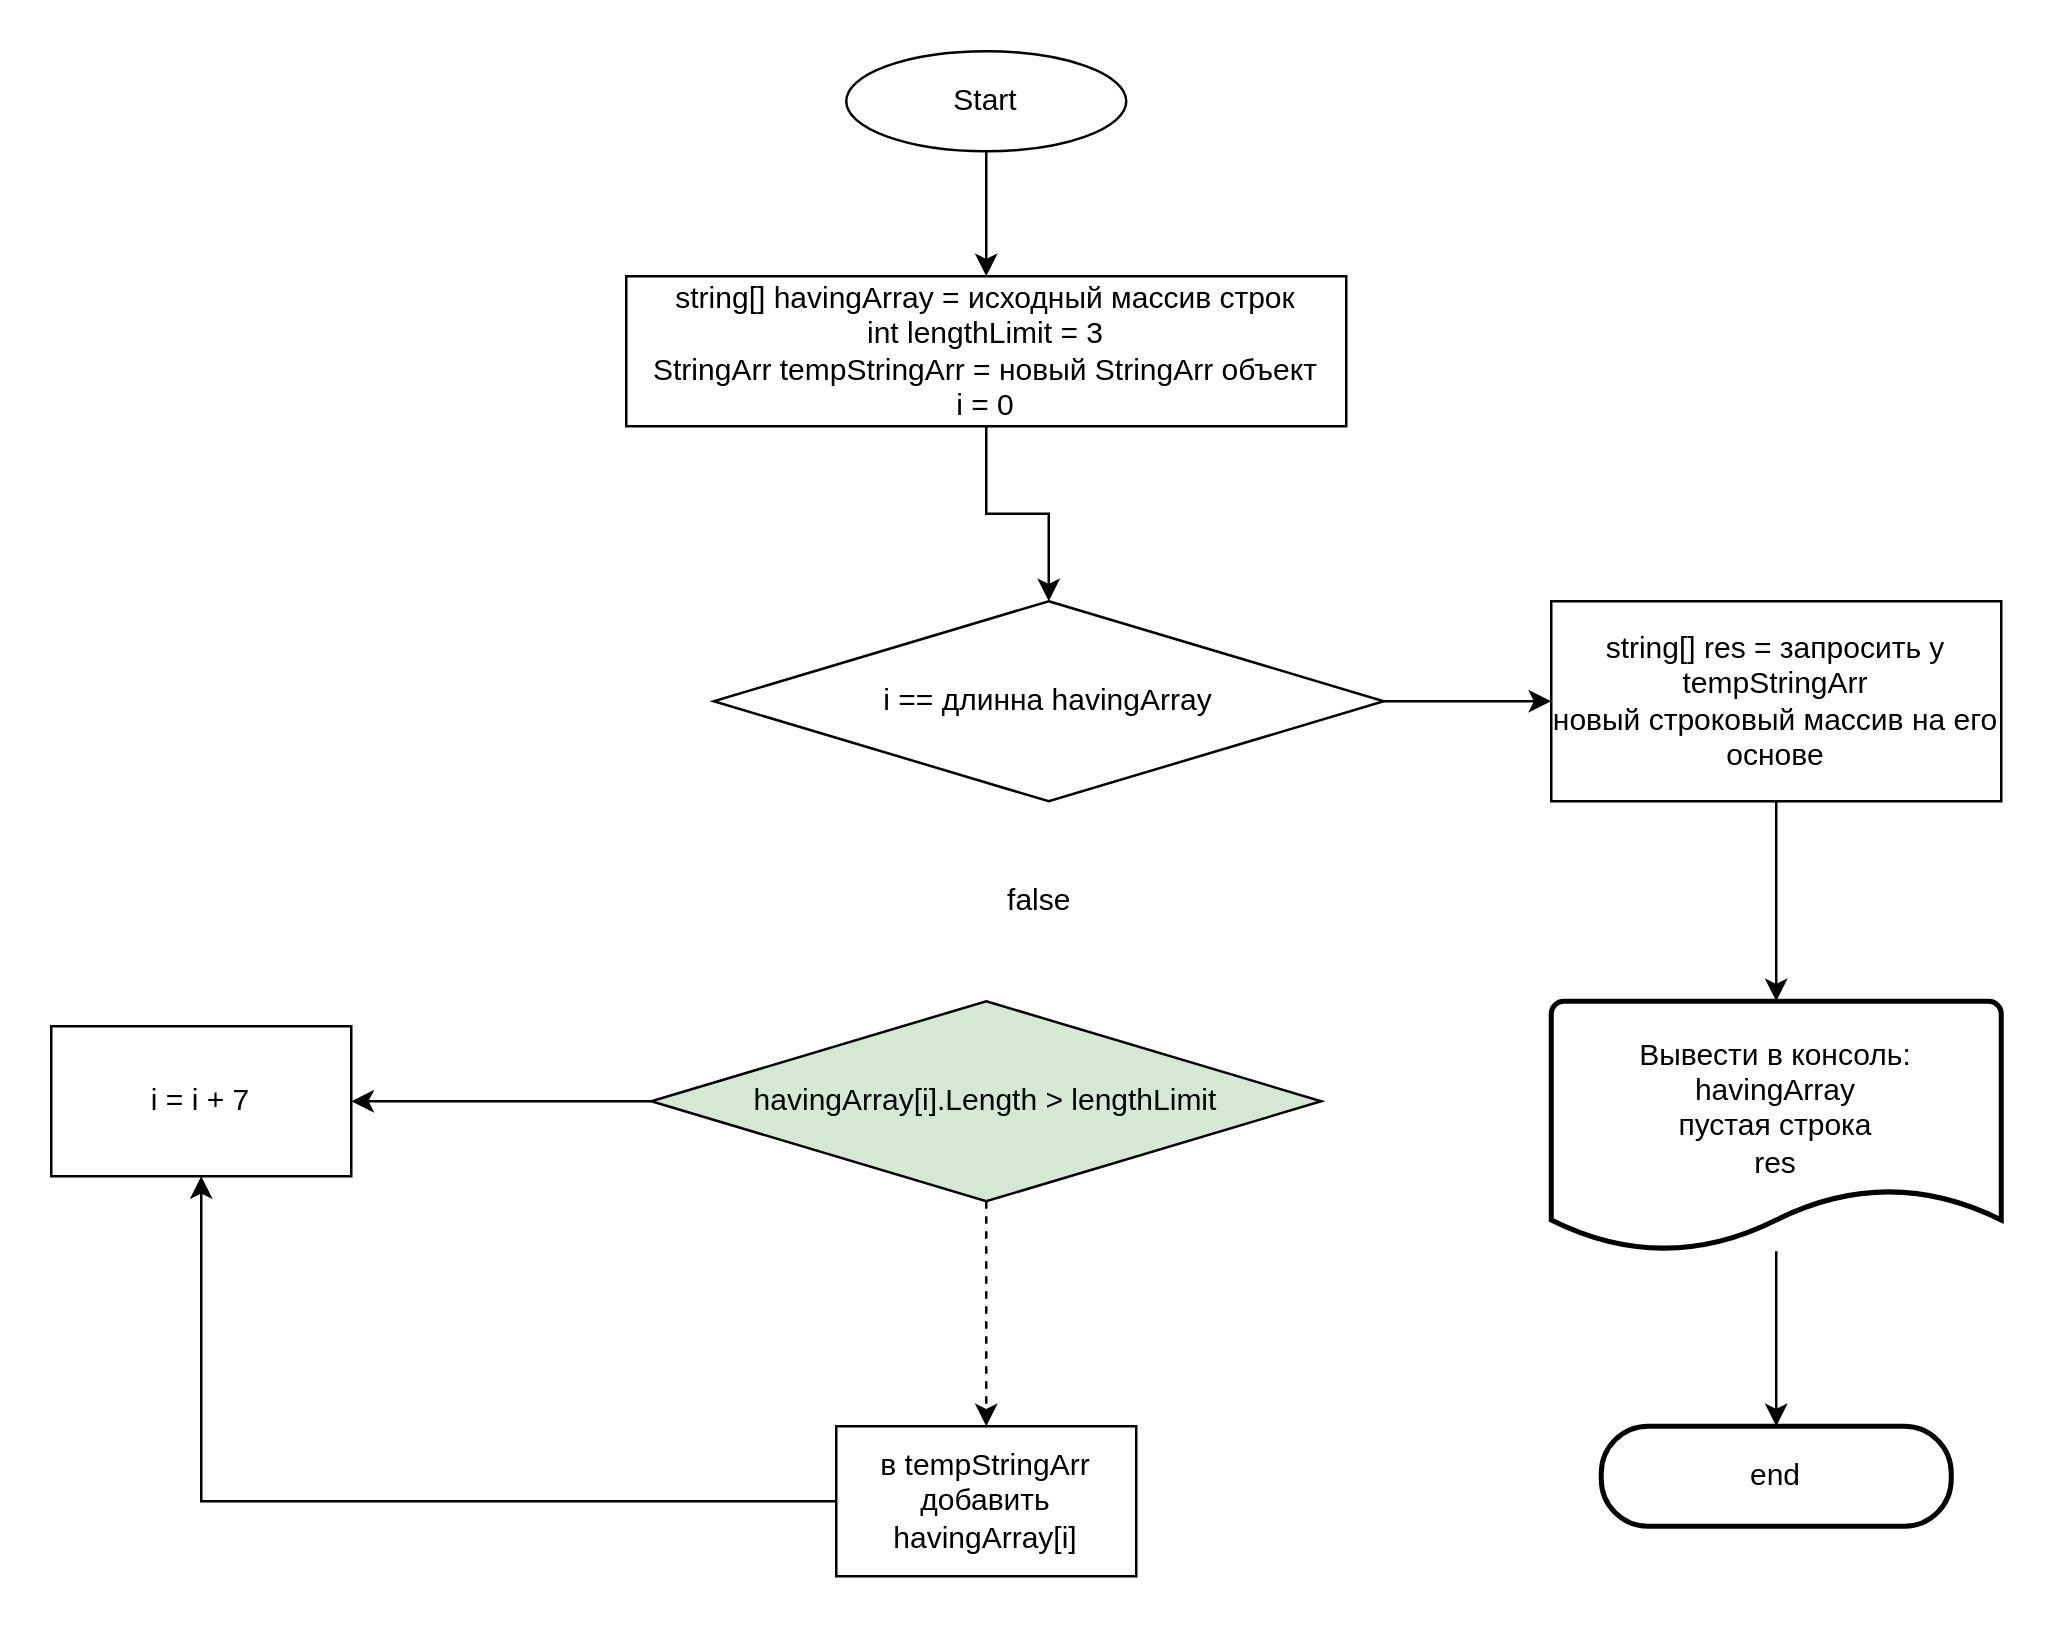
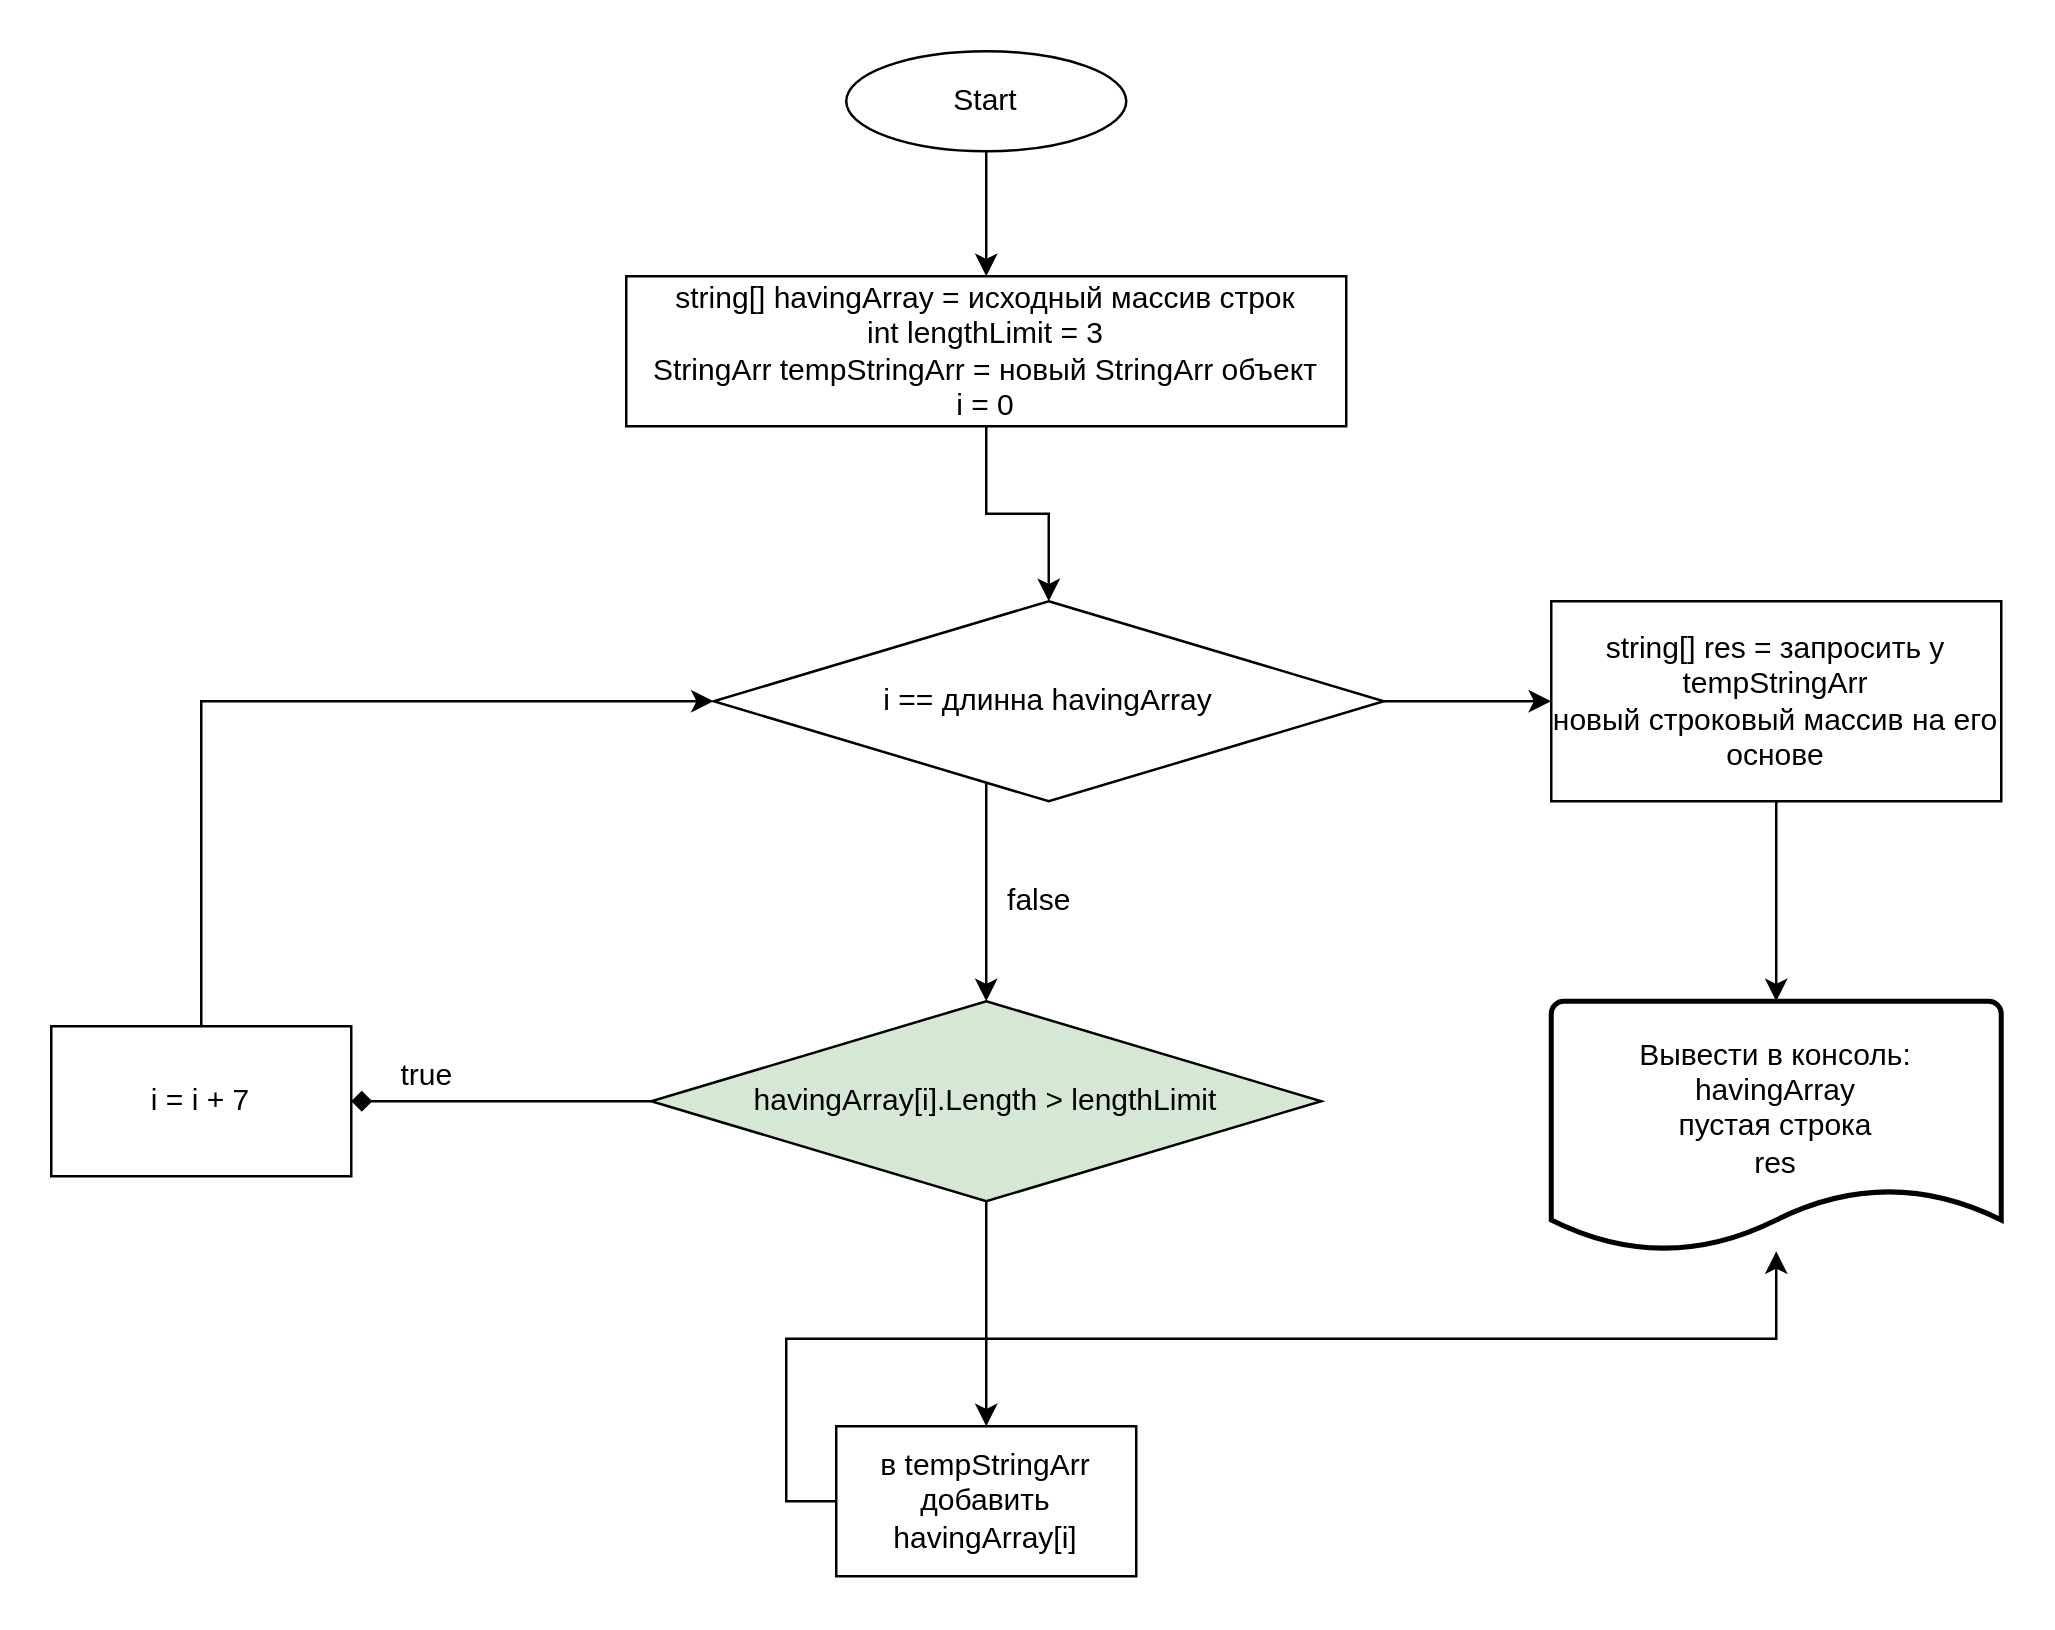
none -> (286, 701)
none -> (986, 884)
none -> (426, 1076)
(370, 1101) -> (372, 1101)
(986, 1270) -> (986, 1270)
(1776, 1376) -> none
(1776, 1476) -> none
(341, 1501) -> (1381, 1339)
